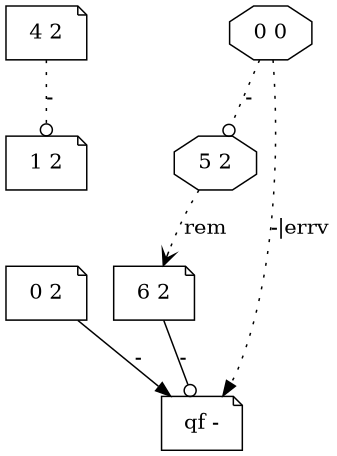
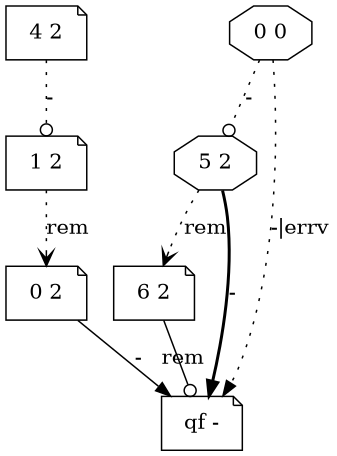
none -> (46, 221)
none -> (228, 286)
(183, 358) -> (183, 358)
